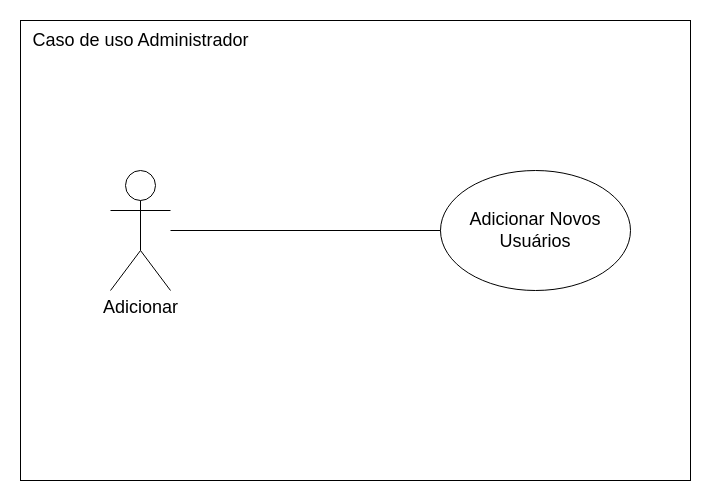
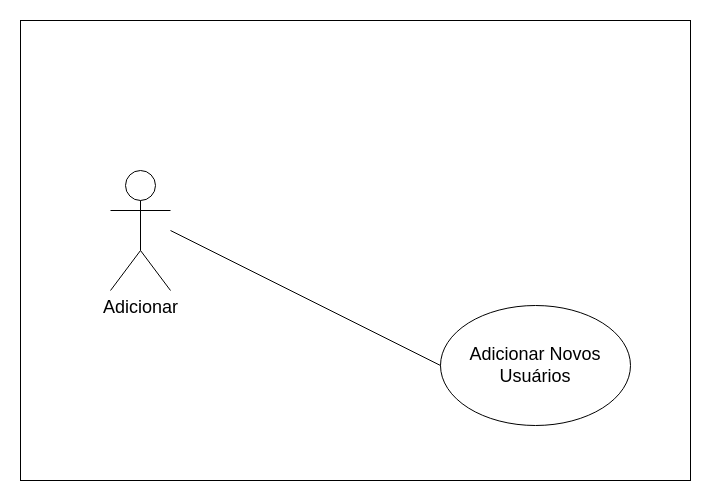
(141, 41) -> none
(536, 231) -> (536, 366)
